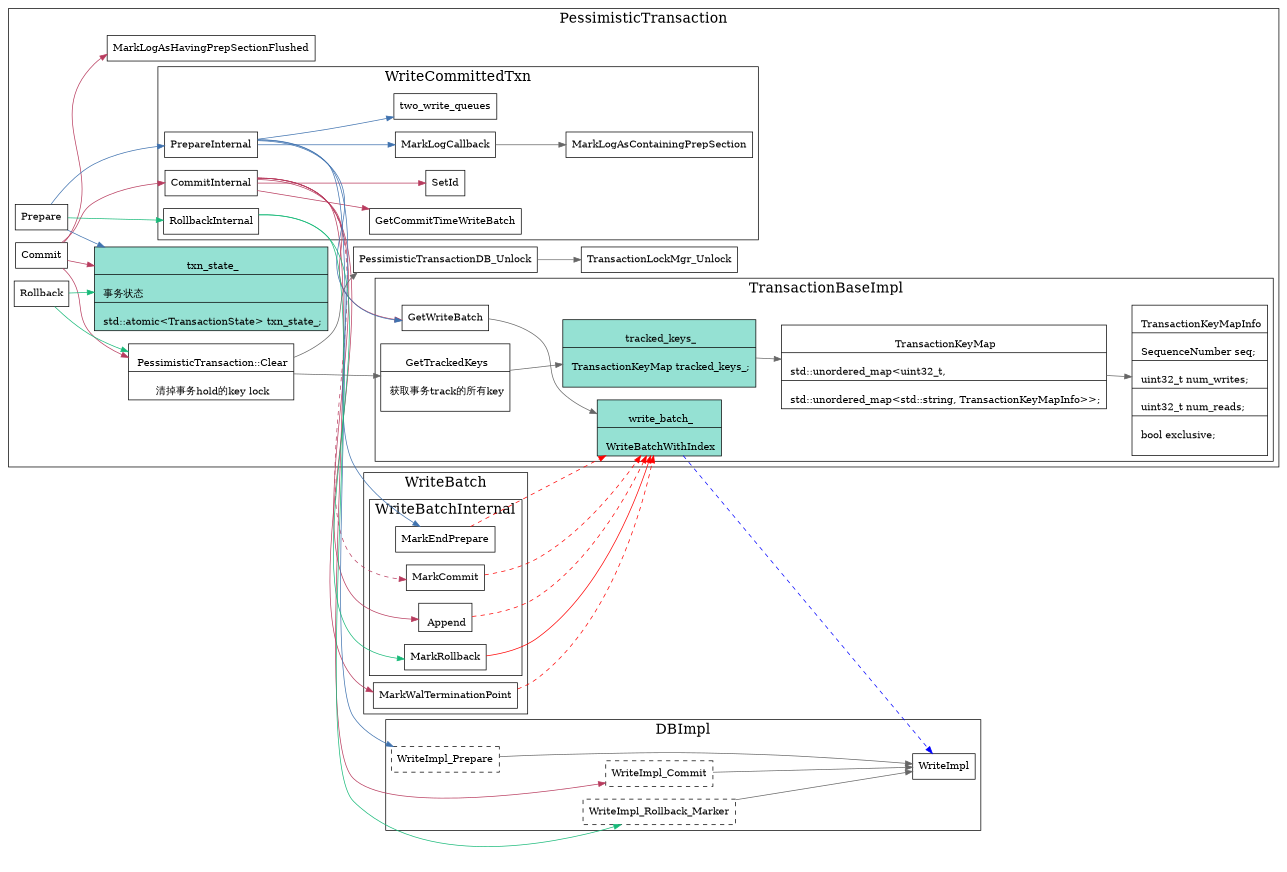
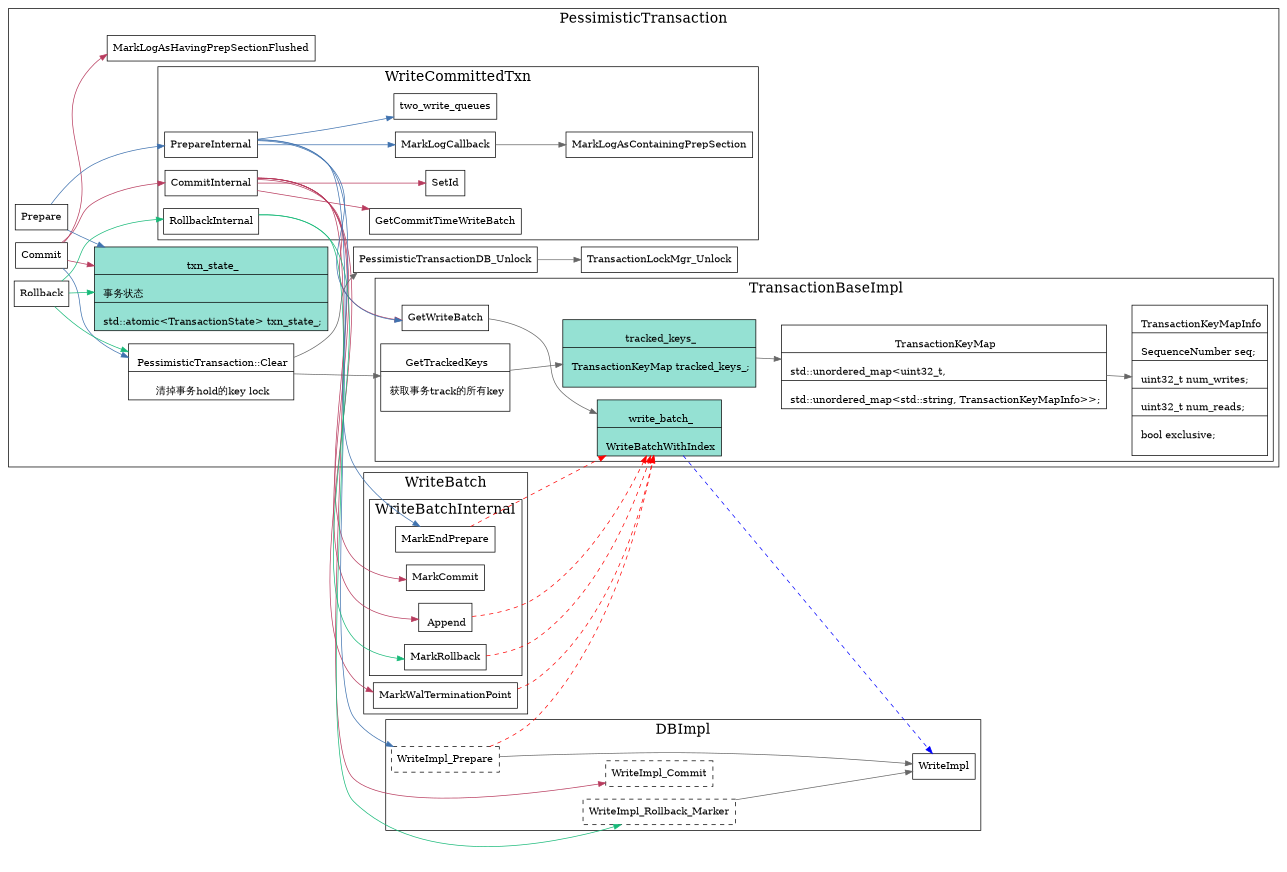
(112, 219) -> (98, 235)
(83, 318) -> (83, 318)
(342, 368) -> (342, 368)
(572, 534) -> (600, 623)
(591, 582) -> (591, 582)
(809, 770) -> none
